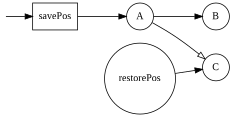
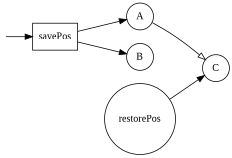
(174, 16) -> (98, 47)
